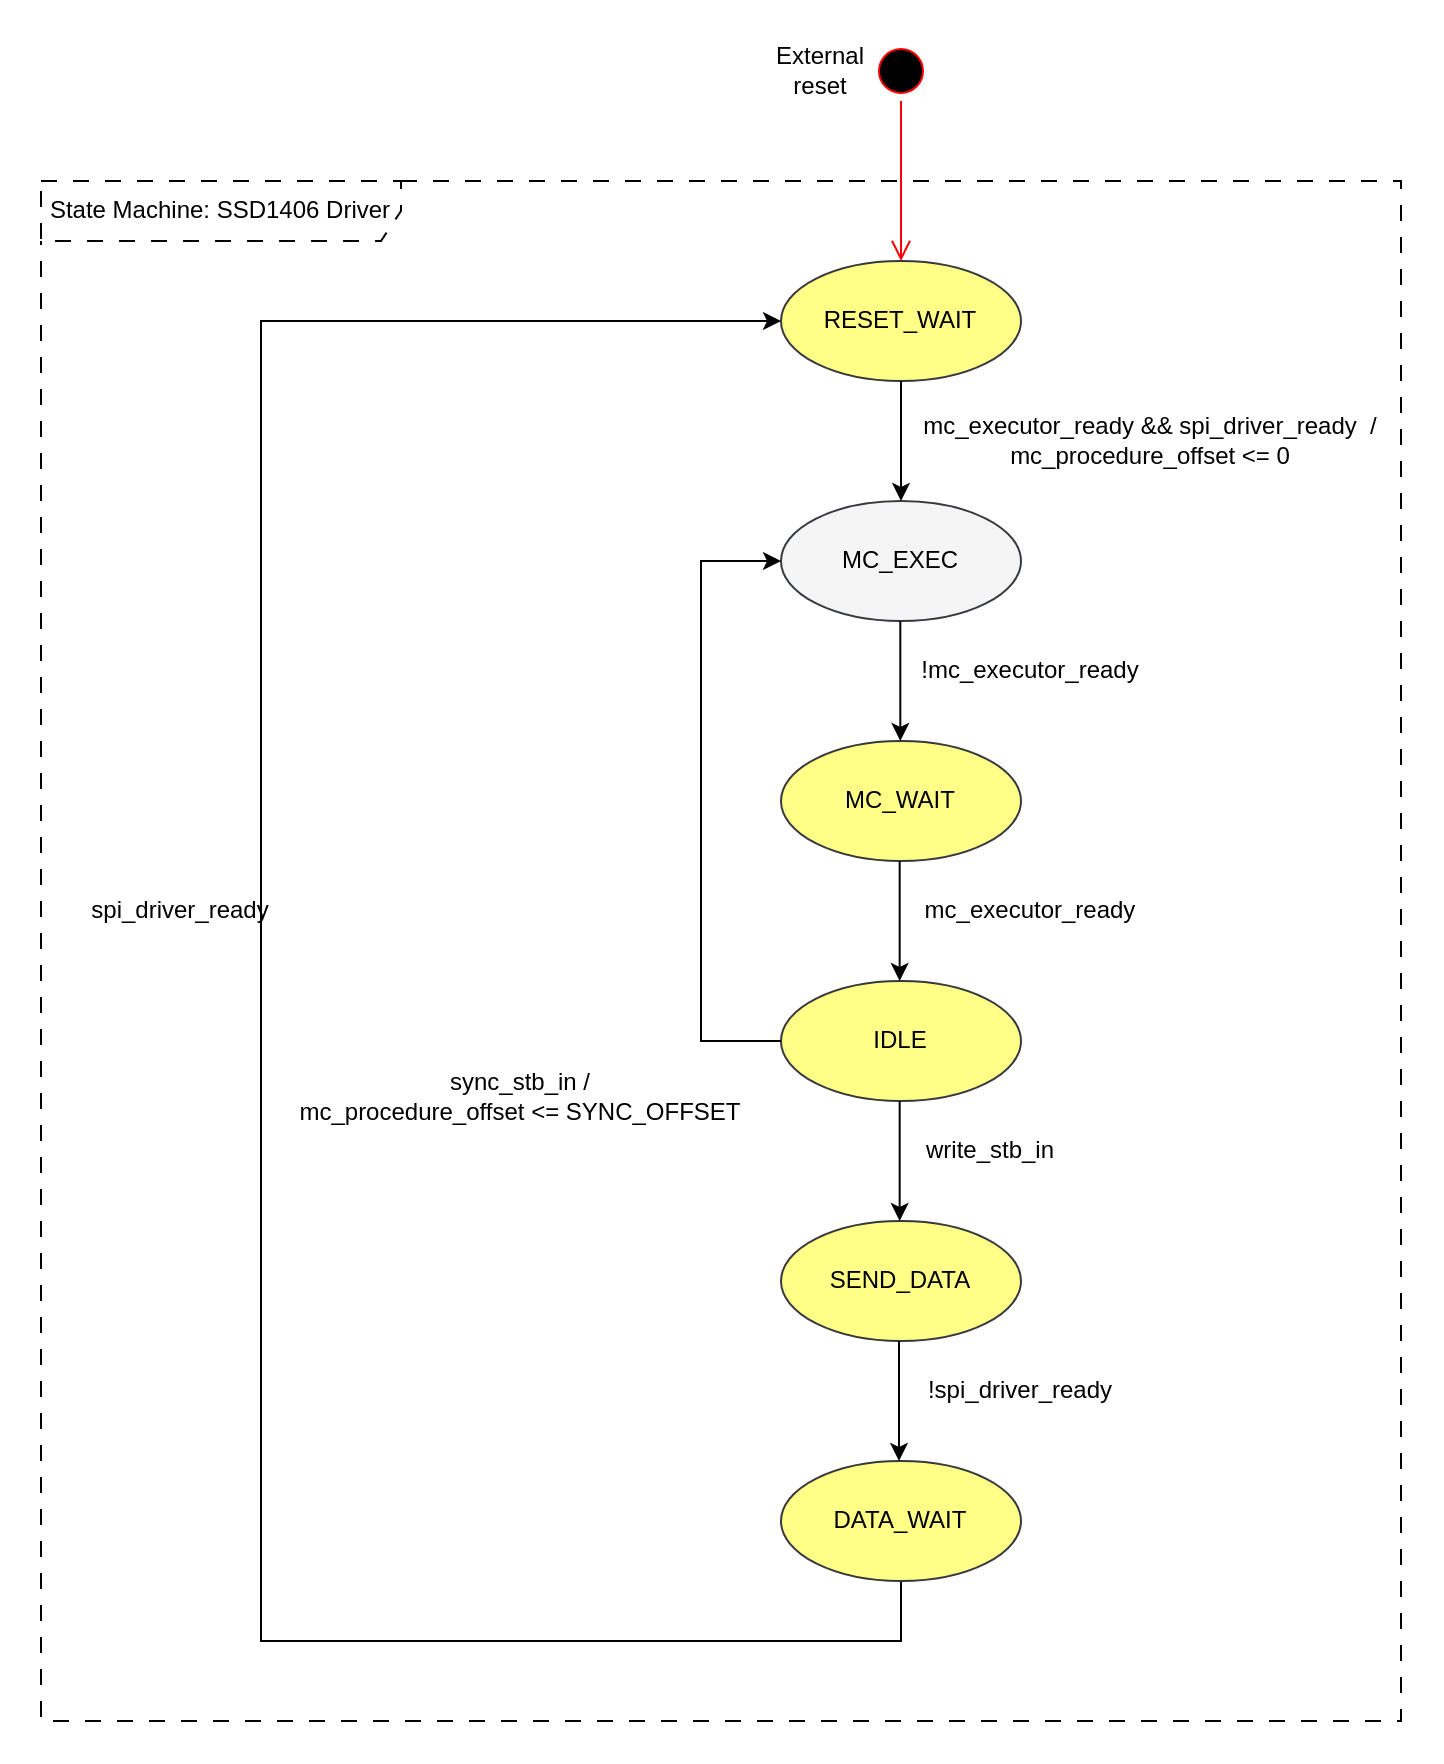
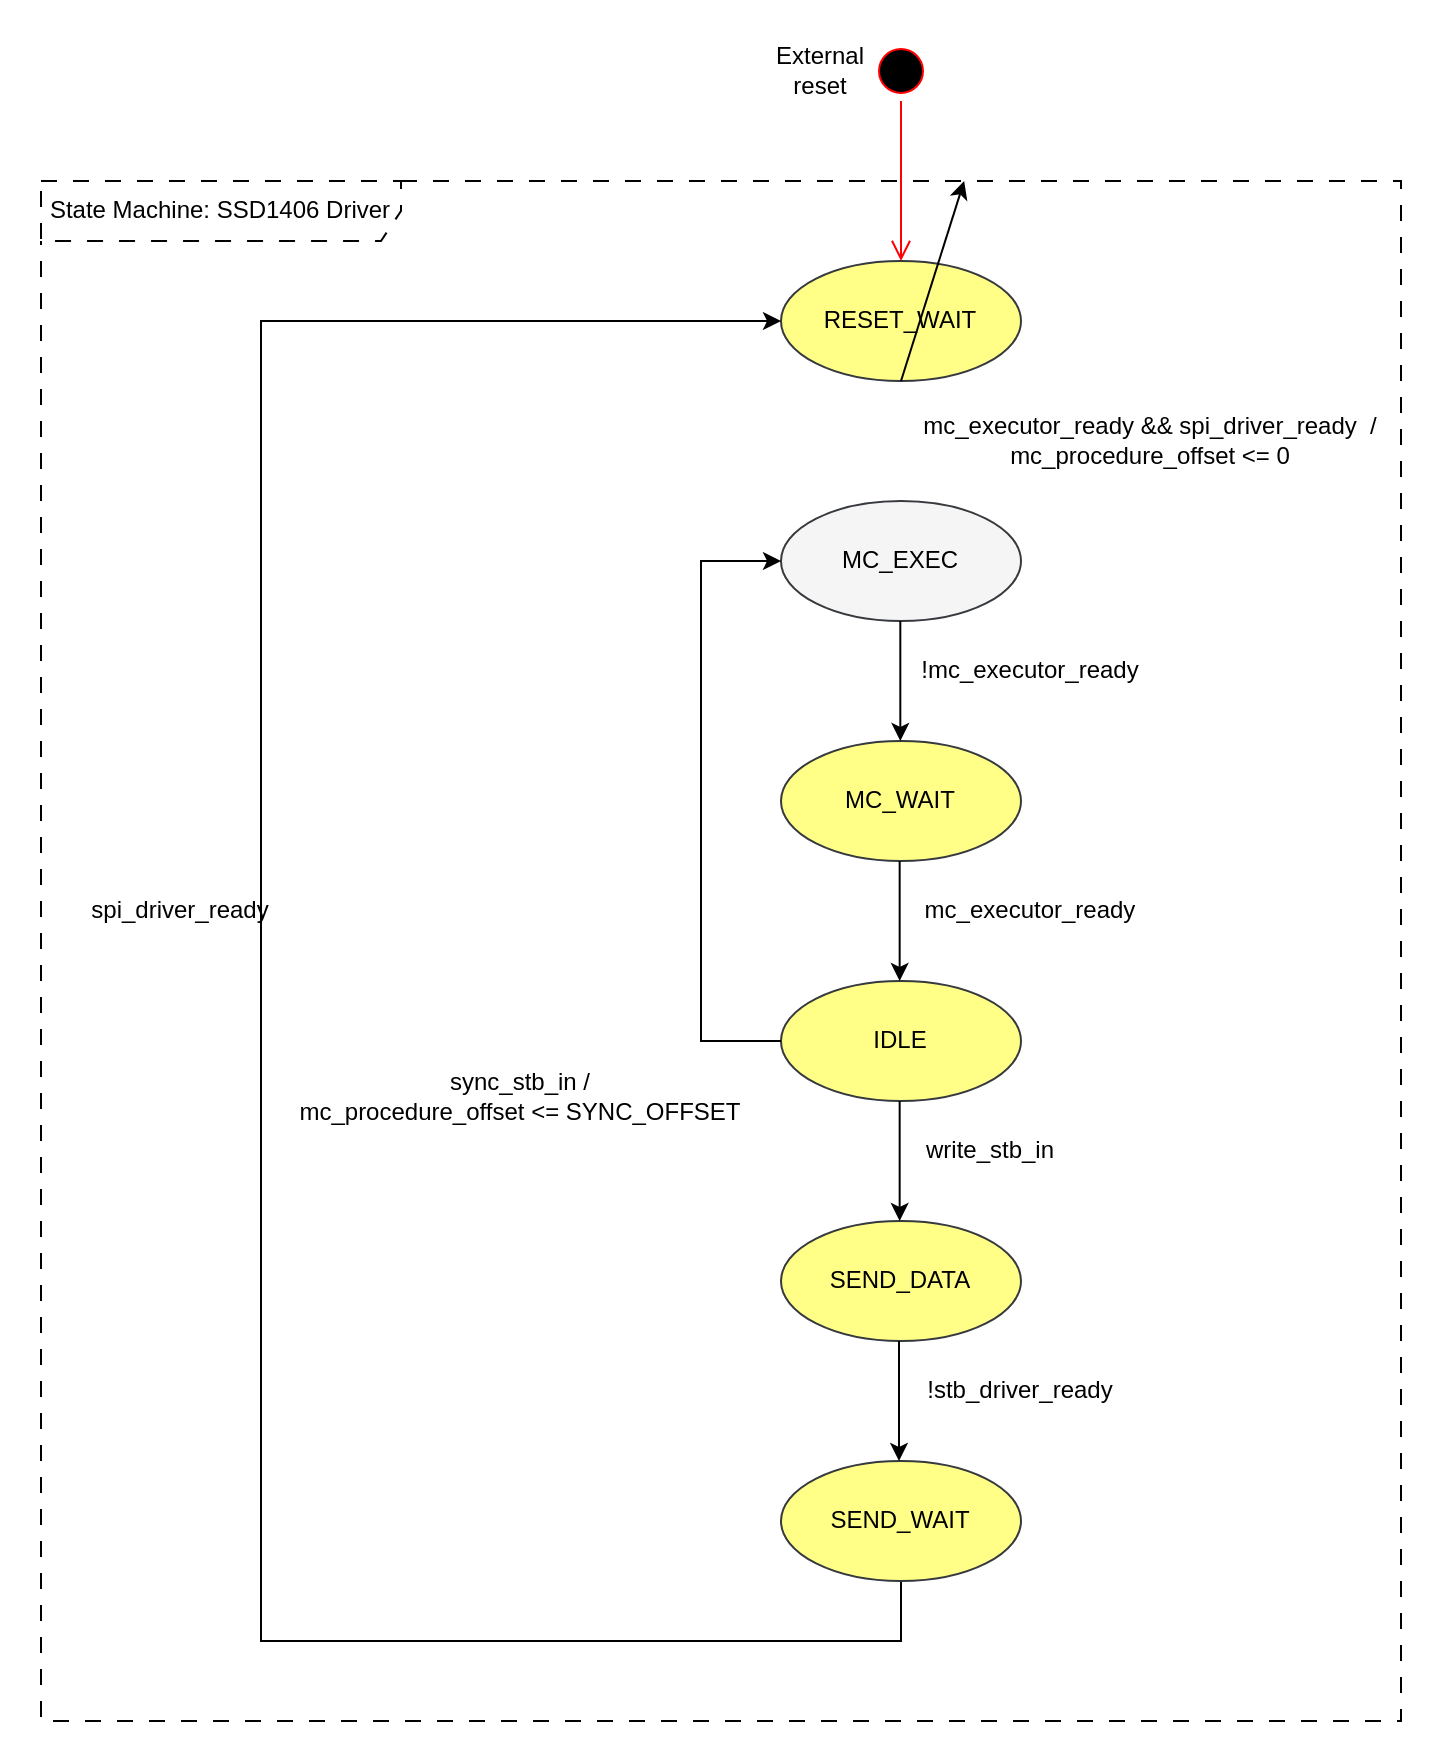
(901, 434) -> (931, 288)
(1021, 1391) -> (1021, 1391)
(901, 1521) -> (901, 1521)
